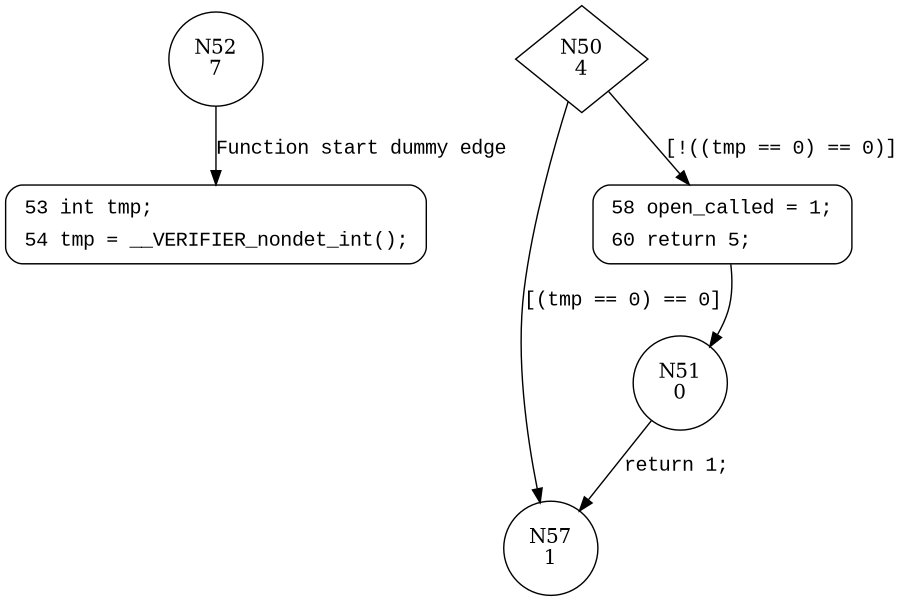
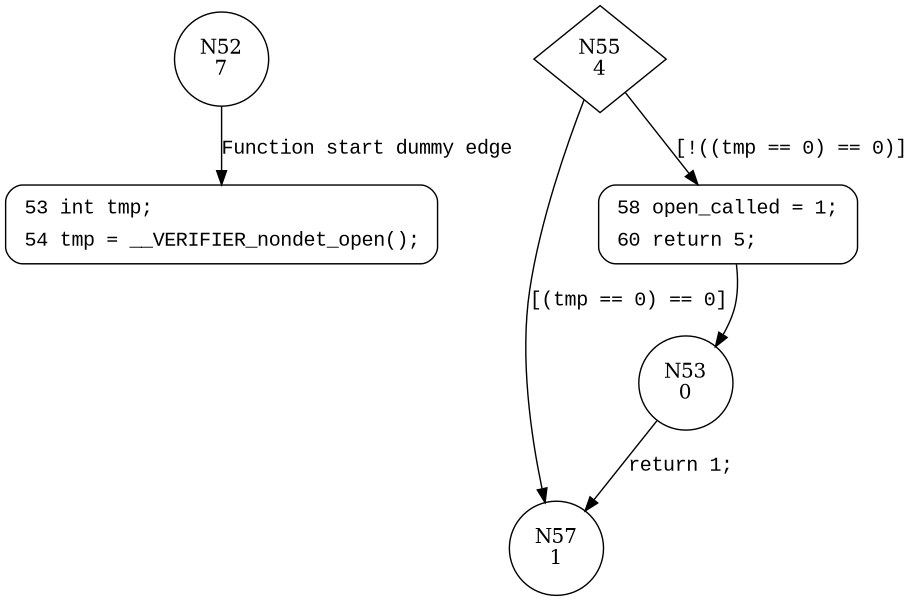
(582, 59) -> (600, 59)
(234, 240) -> (240, 240)
(680, 383) -> (686, 383)
